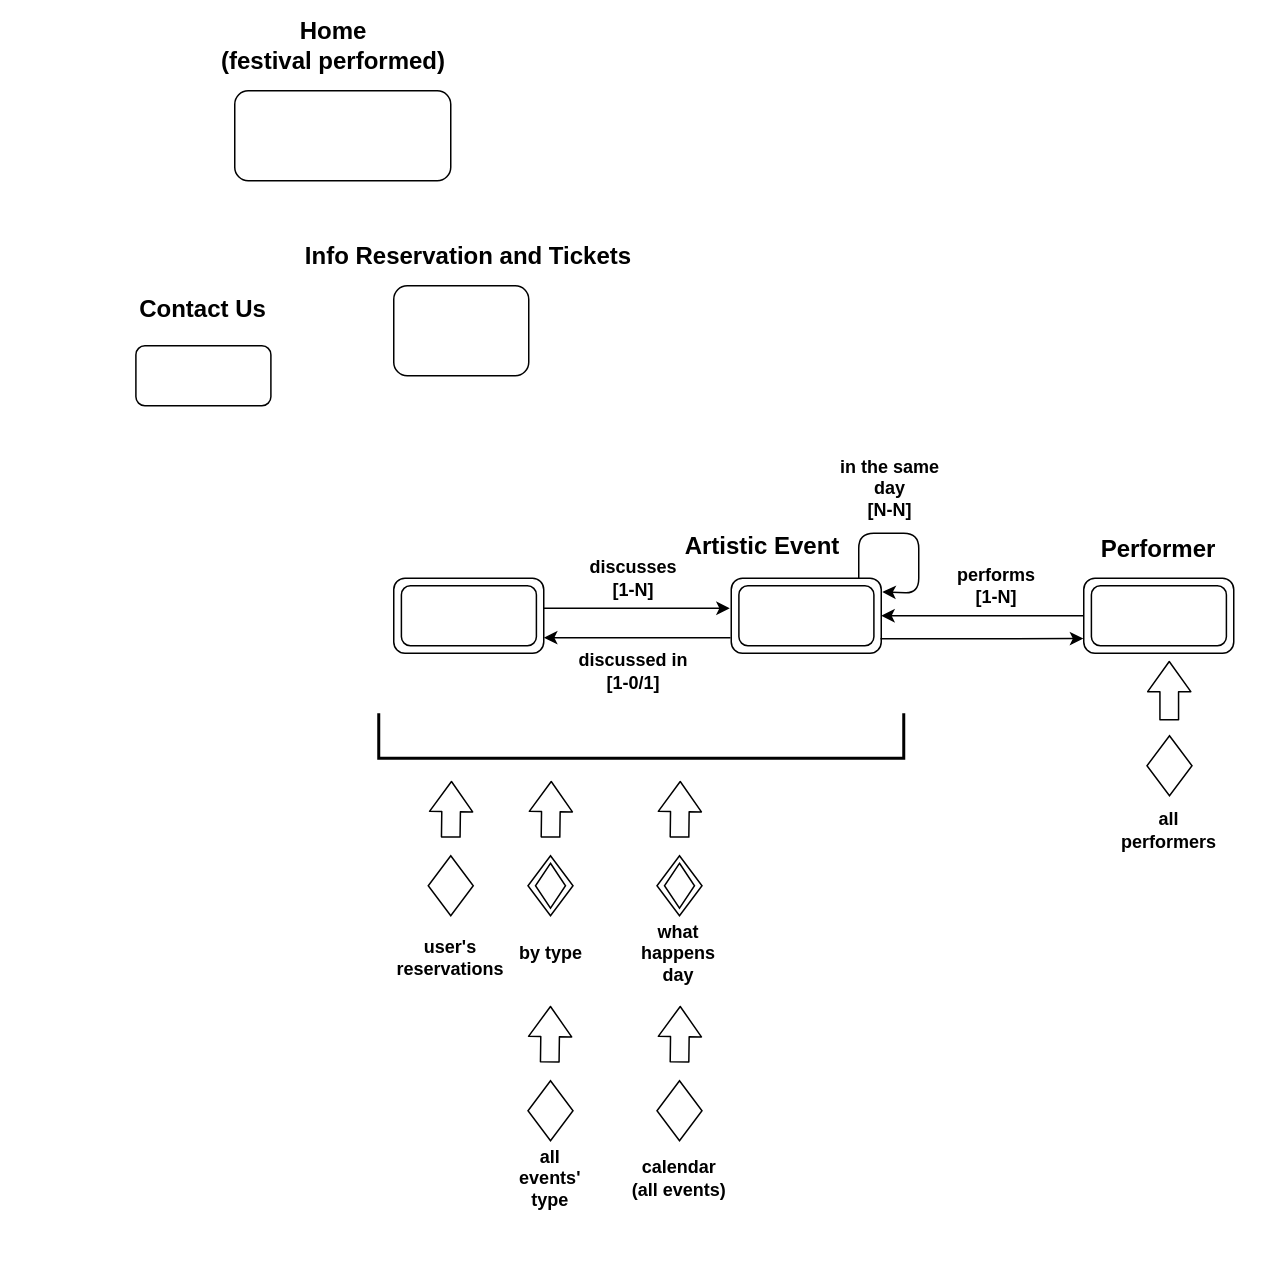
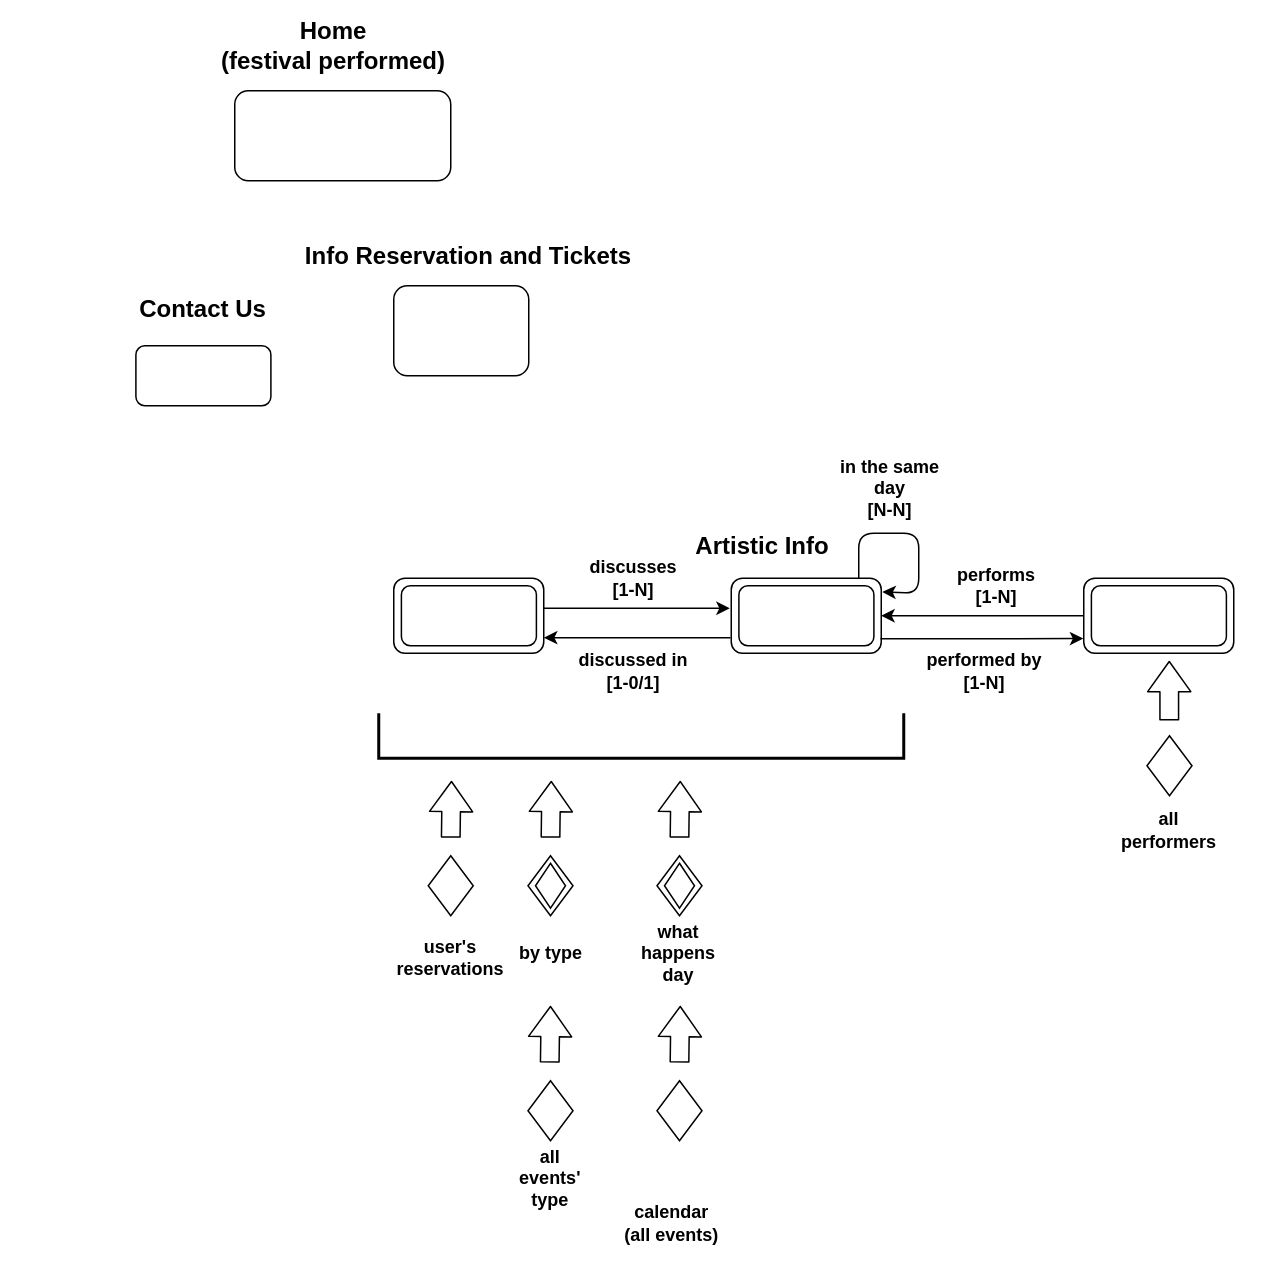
(763, 545) -> (763, 545)
(1159, 548) -> none
none -> (985, 671)
(680, 1178) -> (672, 1223)
